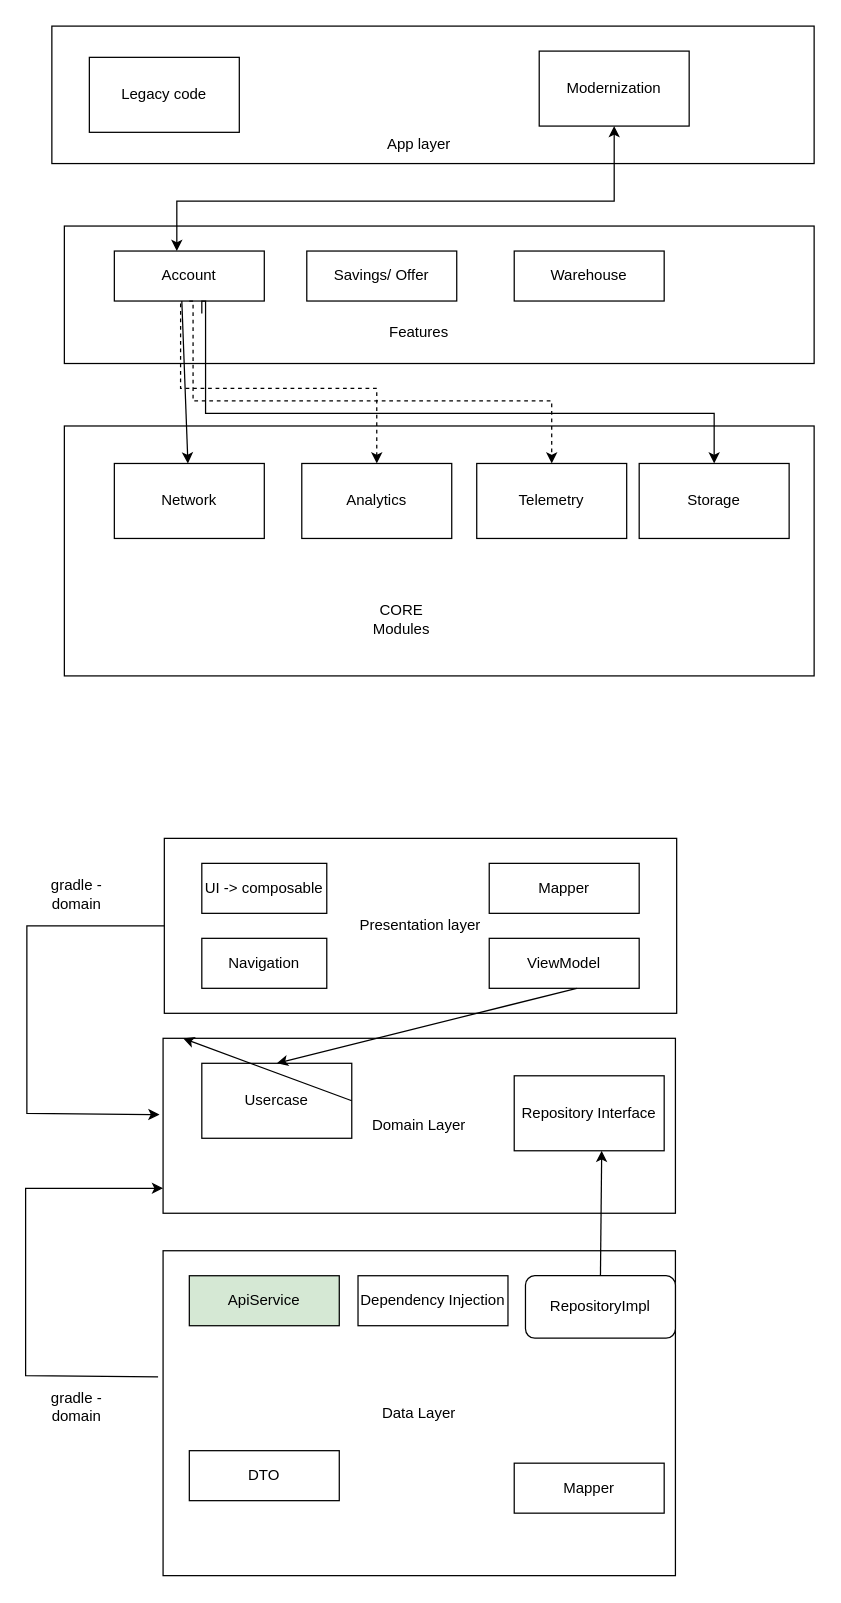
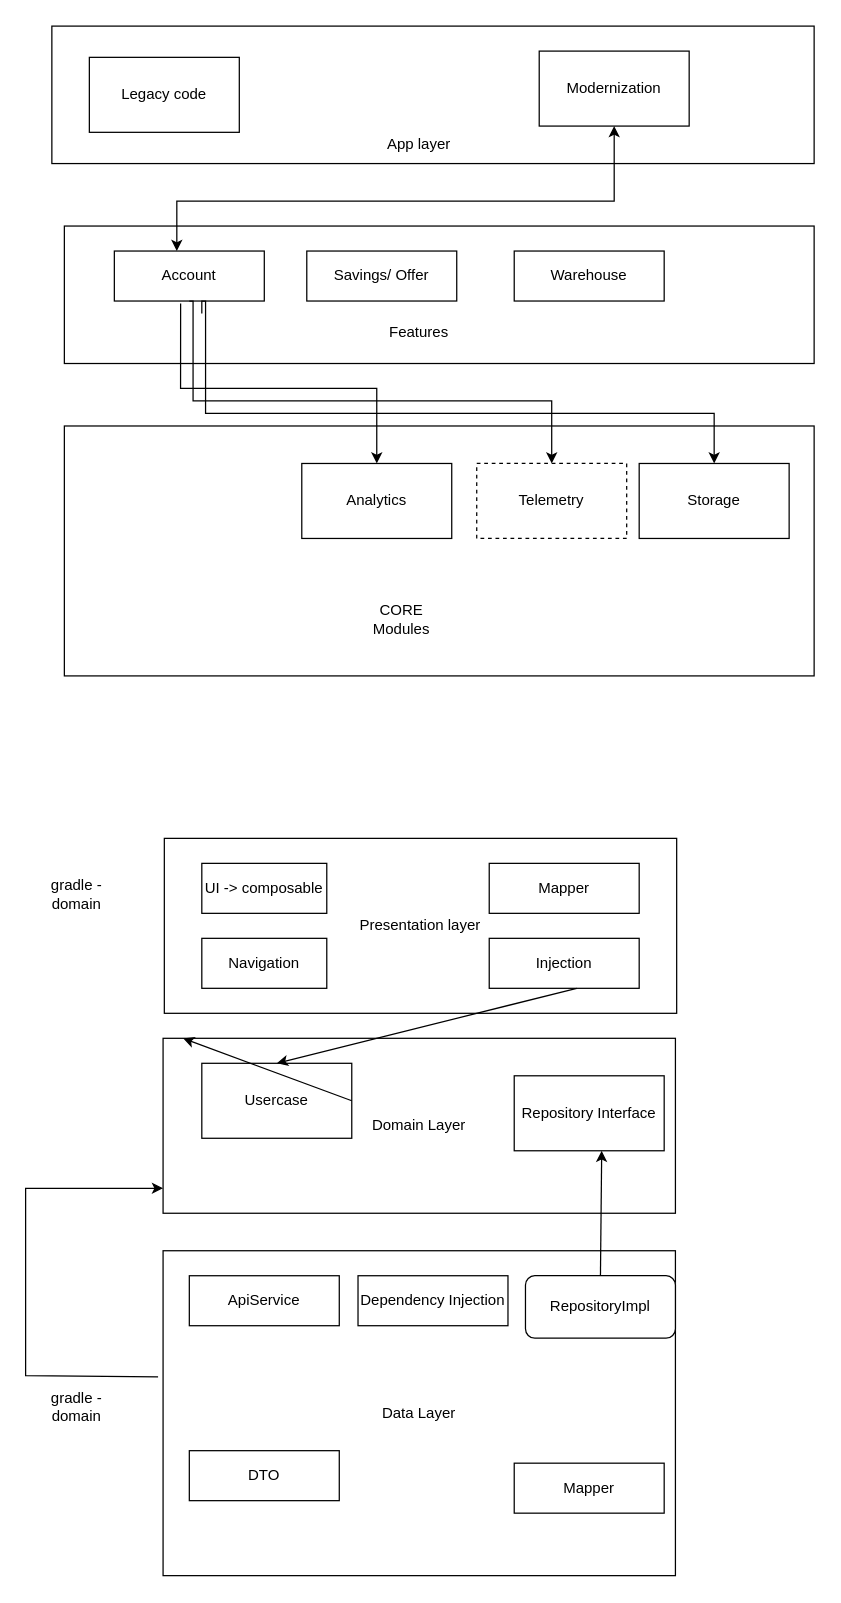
(185, 386) -> none
(287, 388) -> (287, 388)
(348, 401) -> (348, 401)
(189, 501) -> none
(552, 501) -> (552, 501)
(564, 963) -> (564, 963)
(27, 1013) -> none
(264, 1301) -> (264, 1301)
